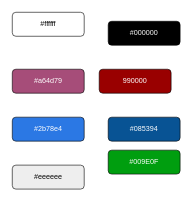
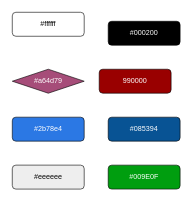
(144, 33) -> (144, 33)
(48, 81) -> (48, 81)
(144, 162) -> (144, 177)
